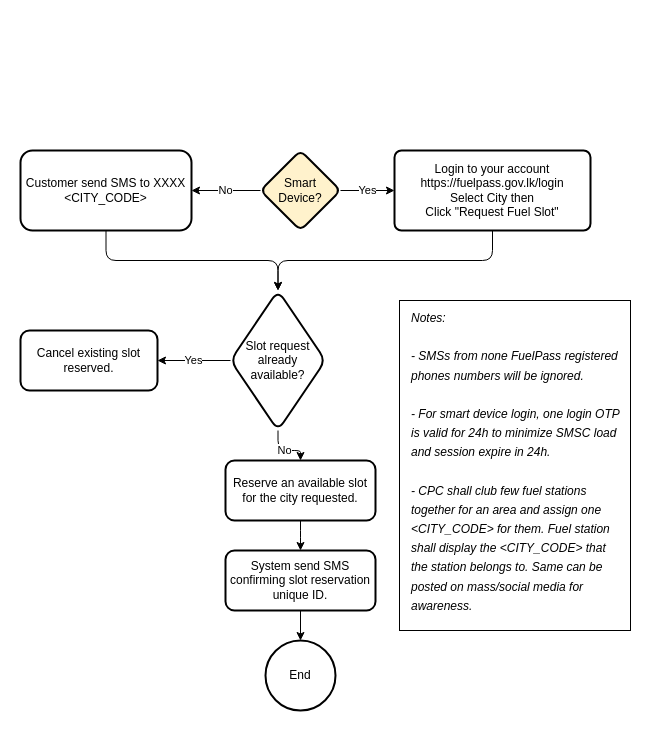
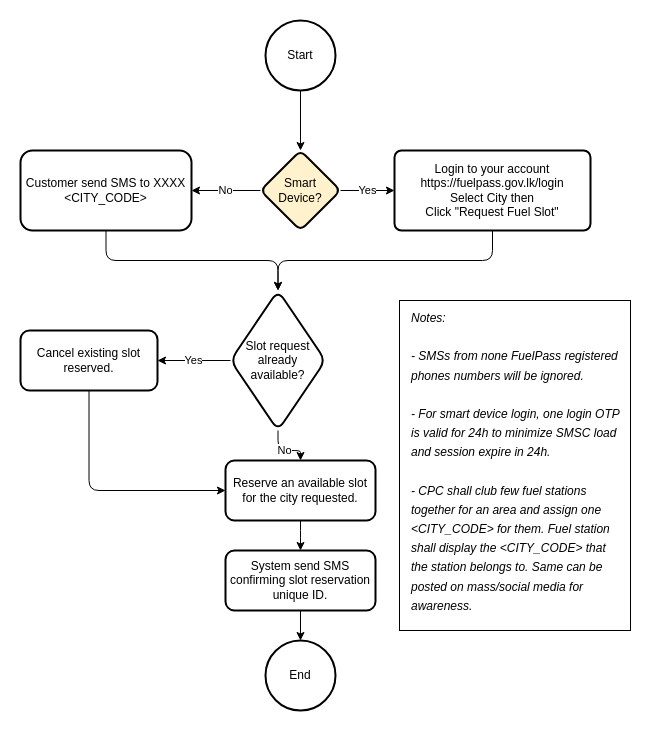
none -> (301, 56)
none -> (301, 117)
none -> (109, 491)
